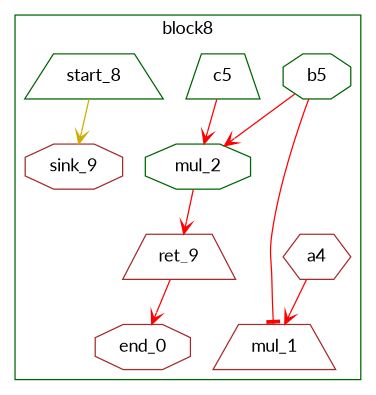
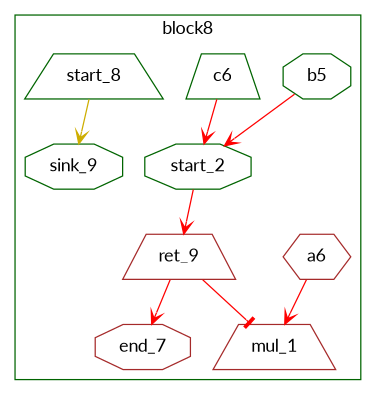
(223, 76) -> (223, 76)
(74, 167) -> (74, 167)
(198, 167) -> (198, 167)
(277, 206) -> (224, 300)
(317, 257) -> (317, 257)
(143, 347) -> (143, 347)
